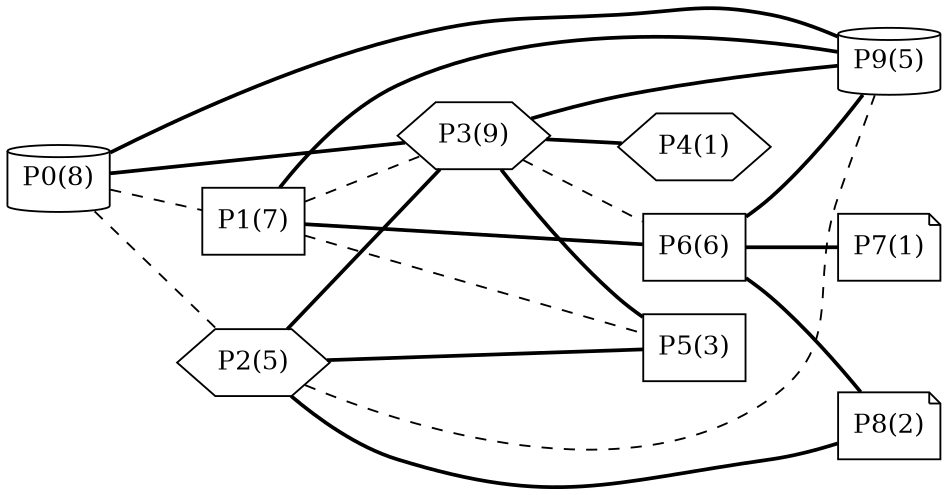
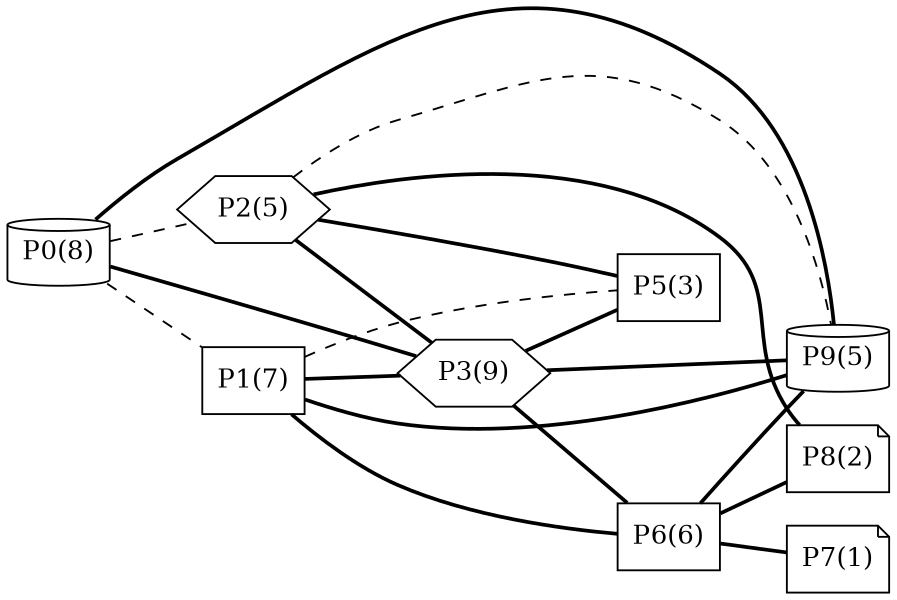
(694, 147) -> none
(363, 179) -> (353, 377)
(583, 191) -> (570, 454)
